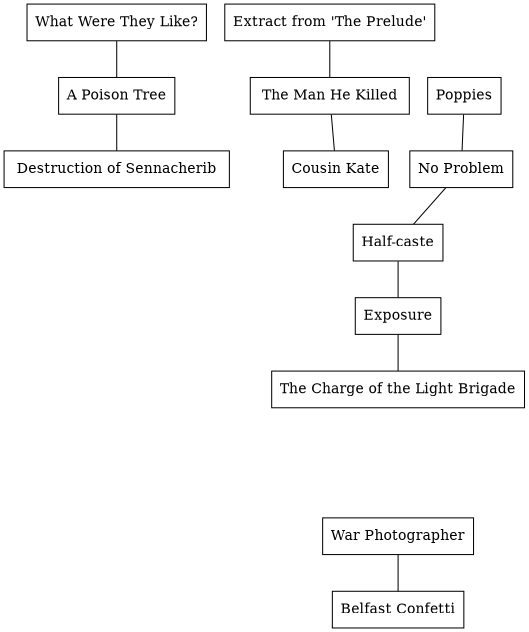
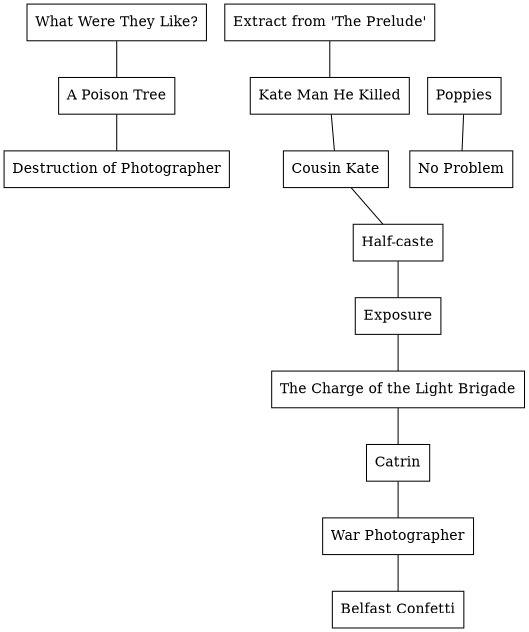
(330, 96) -> (330, 96)
(117, 169) -> (117, 169)
(430, 206) -> (367, 206)
none -> (398, 463)
